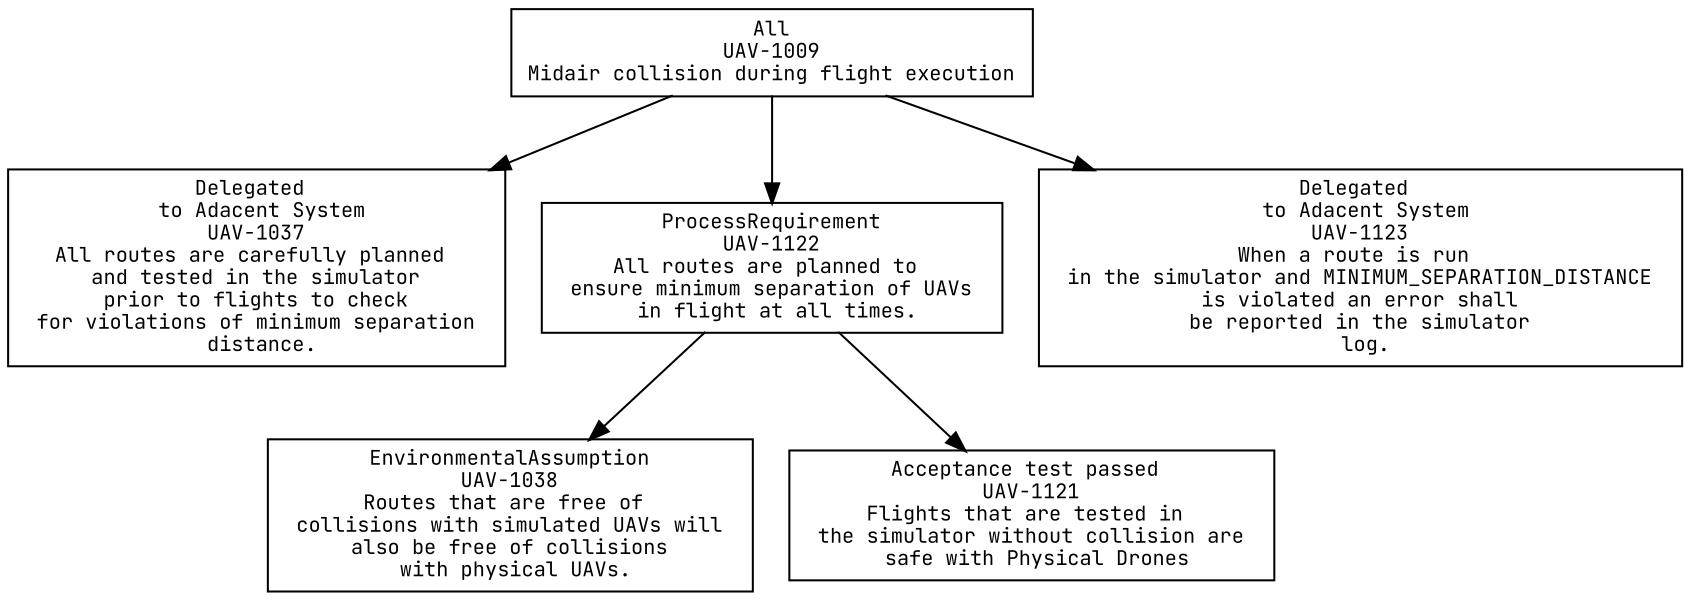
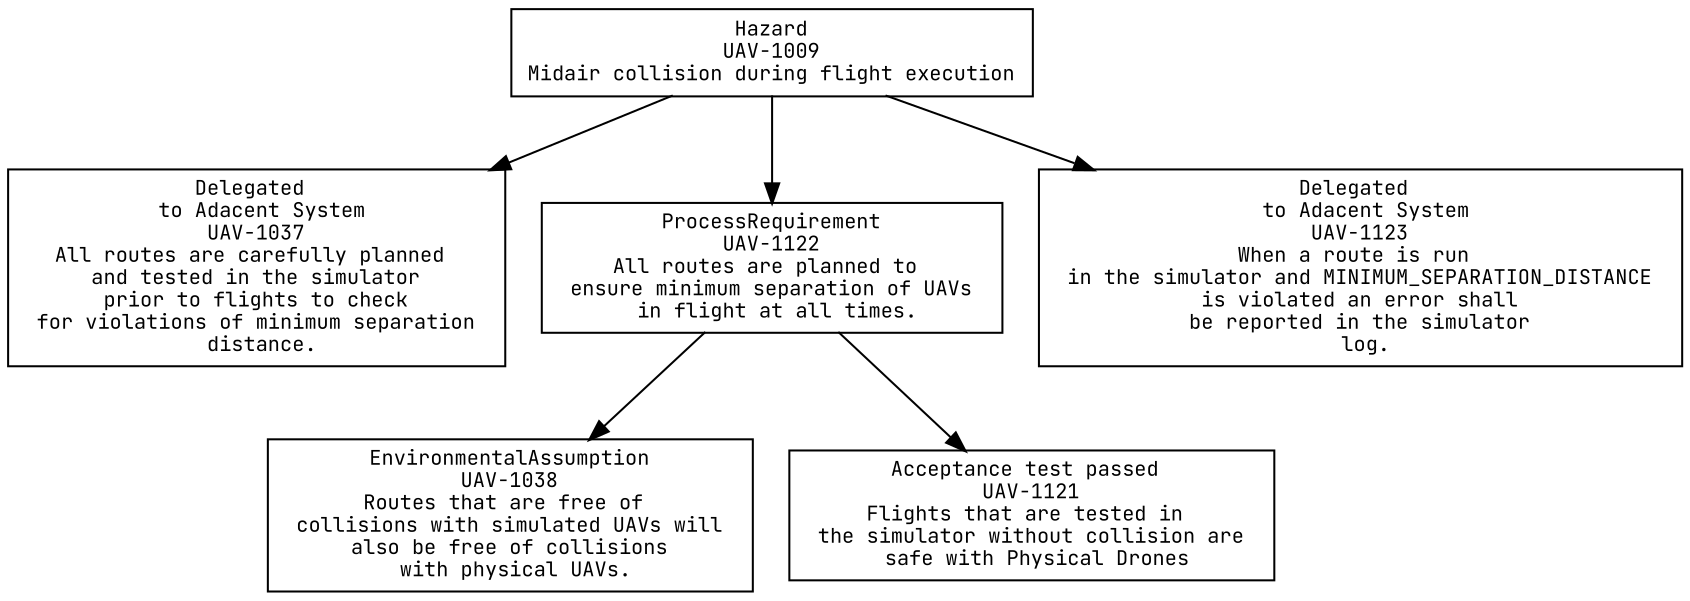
(772, 53) -> (772, 53)
